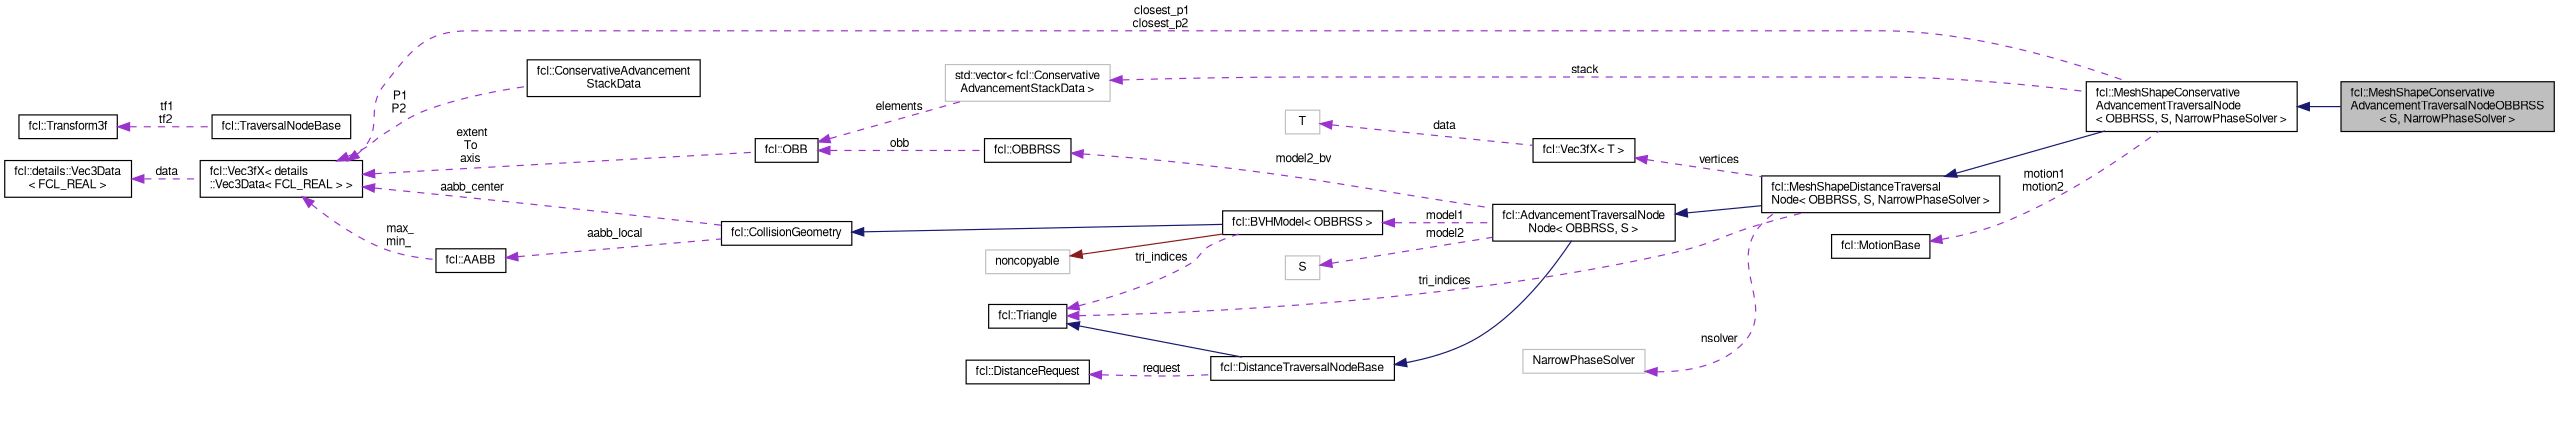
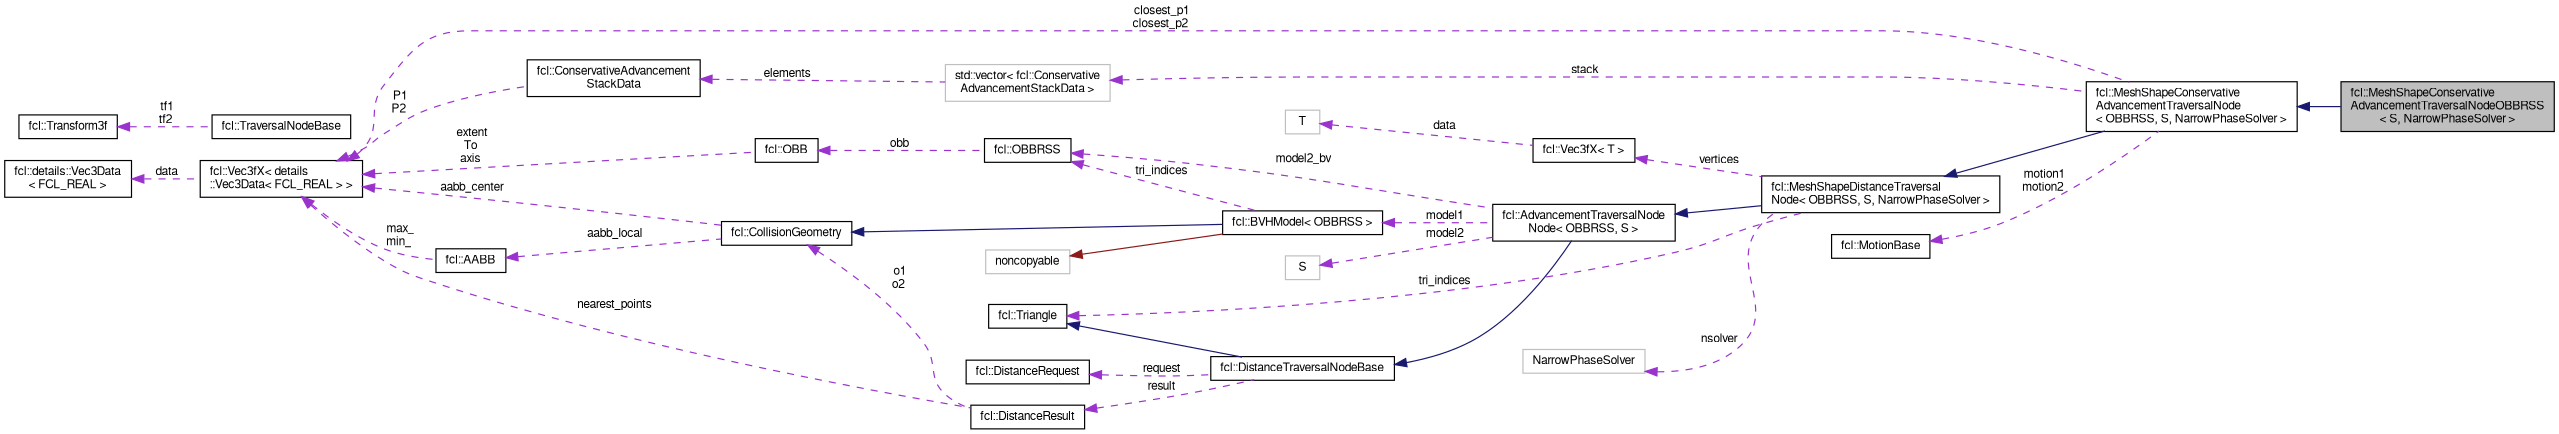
(897, 120) -> (829, 81)
(1163, 278) -> (1171, 188)
none -> (1028, 417)
